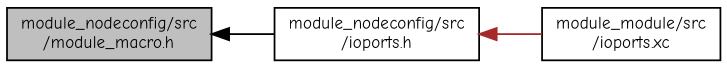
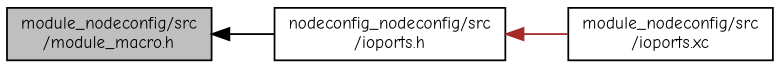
(377, 34) -> (390, 34)
(631, 34) -> (671, 34)
